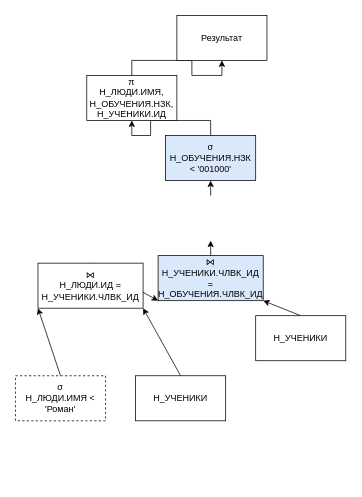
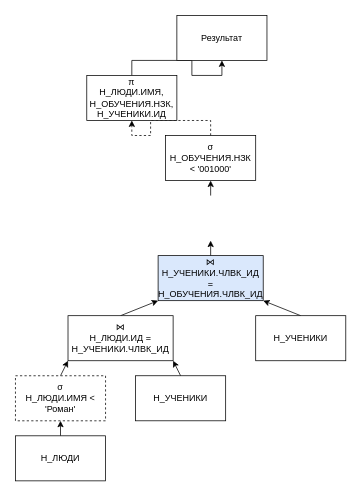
(200, 120) -> (200, 120)
(210, 158) -> (210, 158)
(90, 285) -> (120, 338)
none -> (60, 430)
none -> (60, 458)
